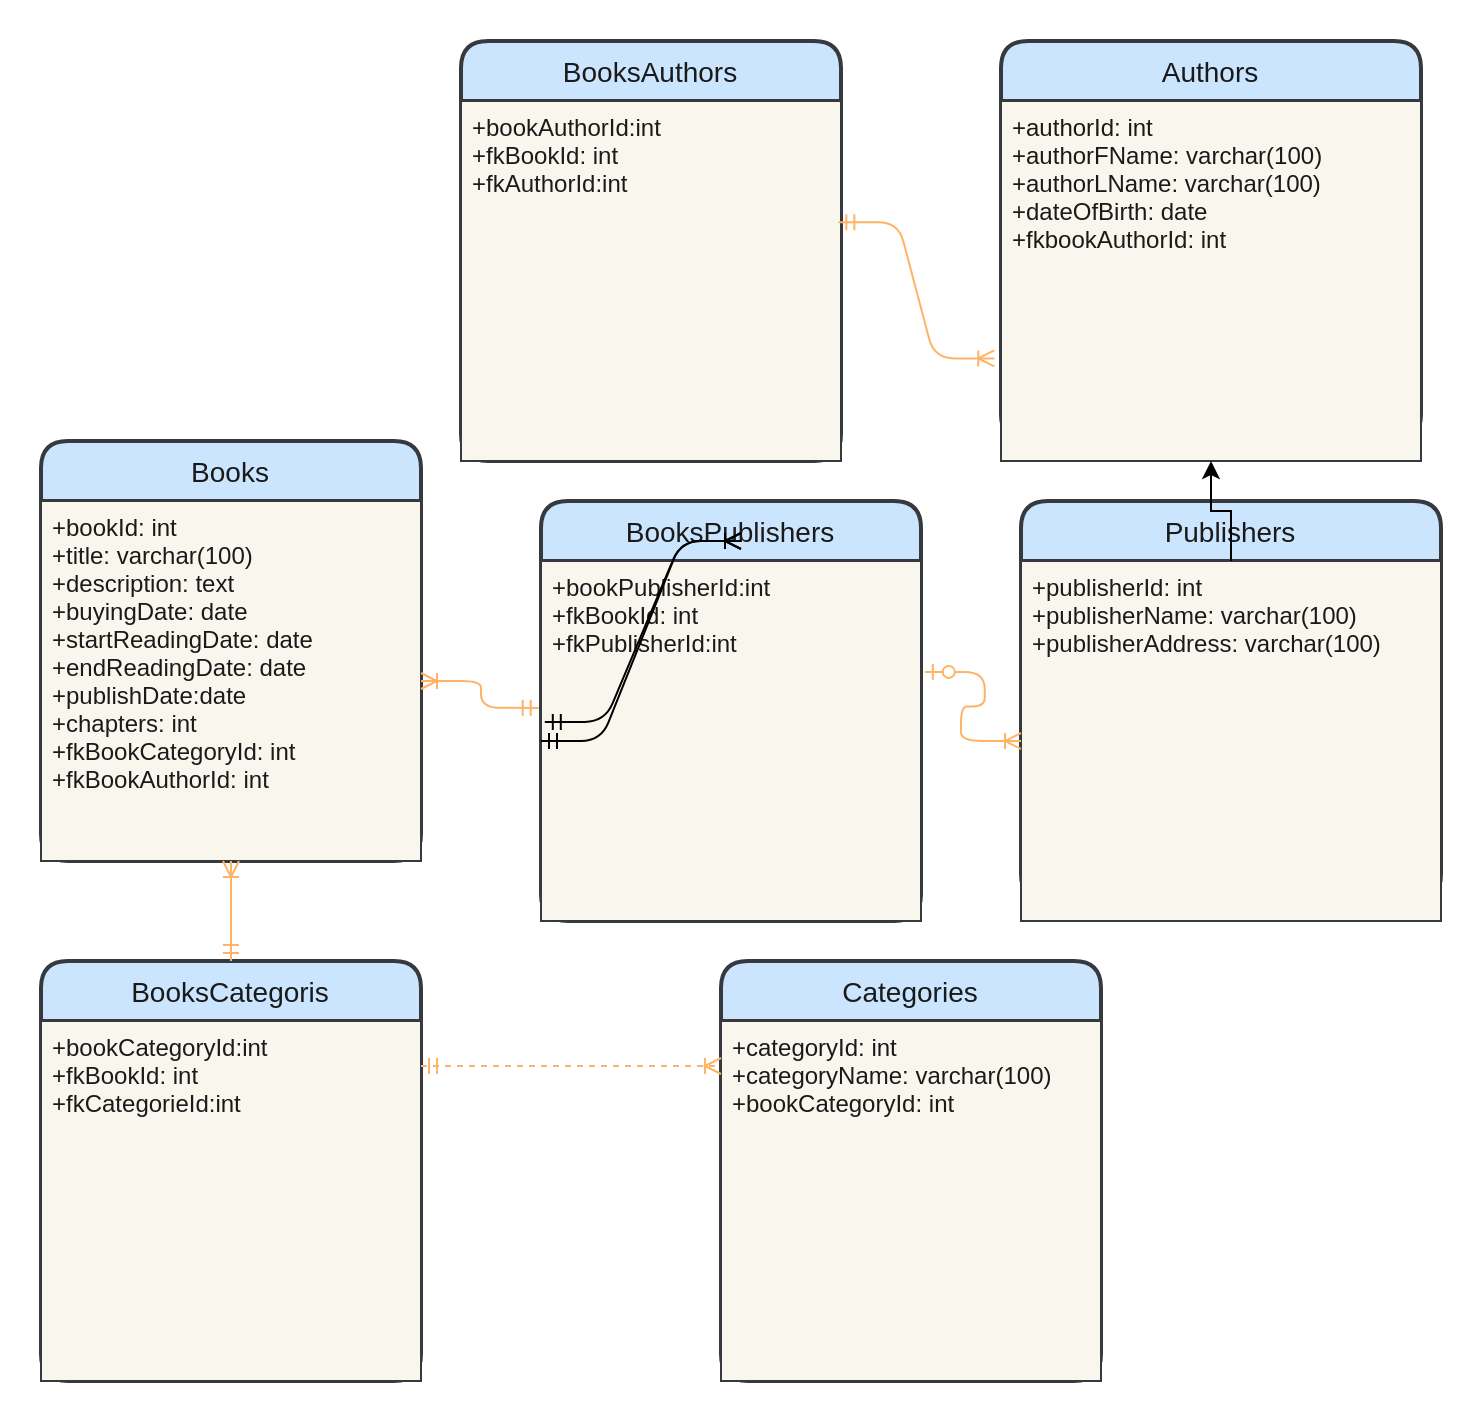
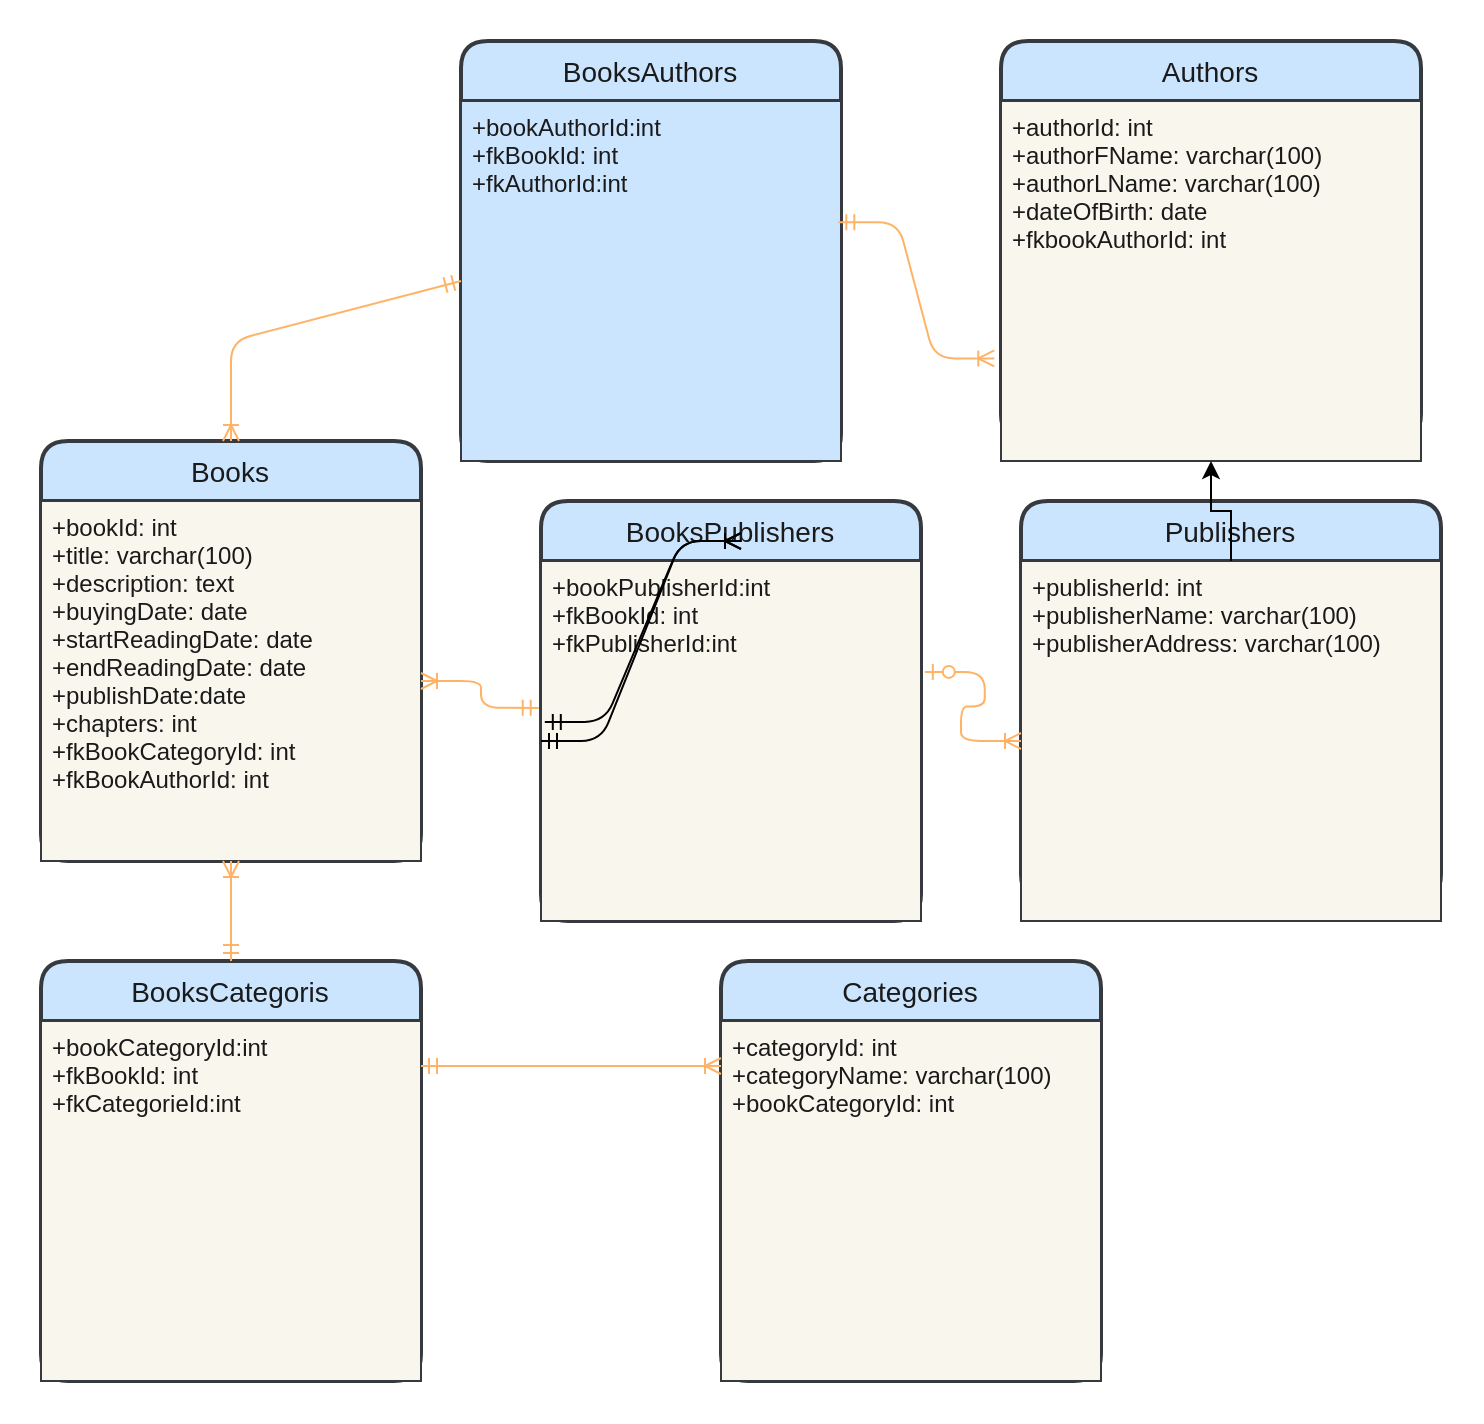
(651, 281) -> (651, 281)
none -> (301, 323)
(561, 1066) -> (561, 1066)
